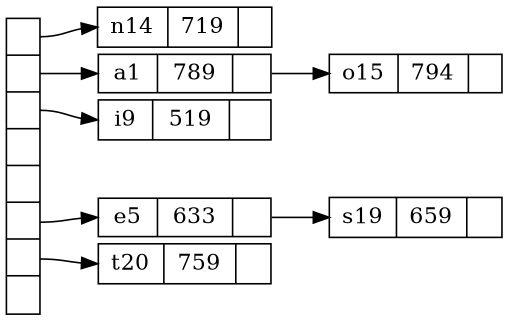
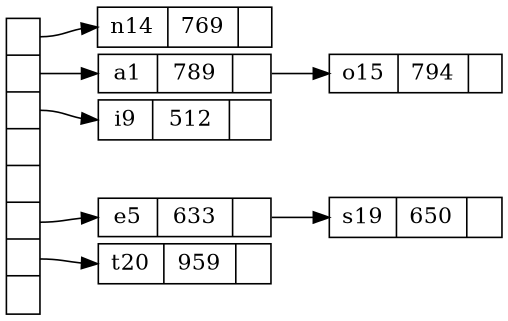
(203, 26) -> (203, 26)
(191, 119) -> (191, 119)
(432, 217) -> (432, 217)
(200, 263) -> (200, 263)
